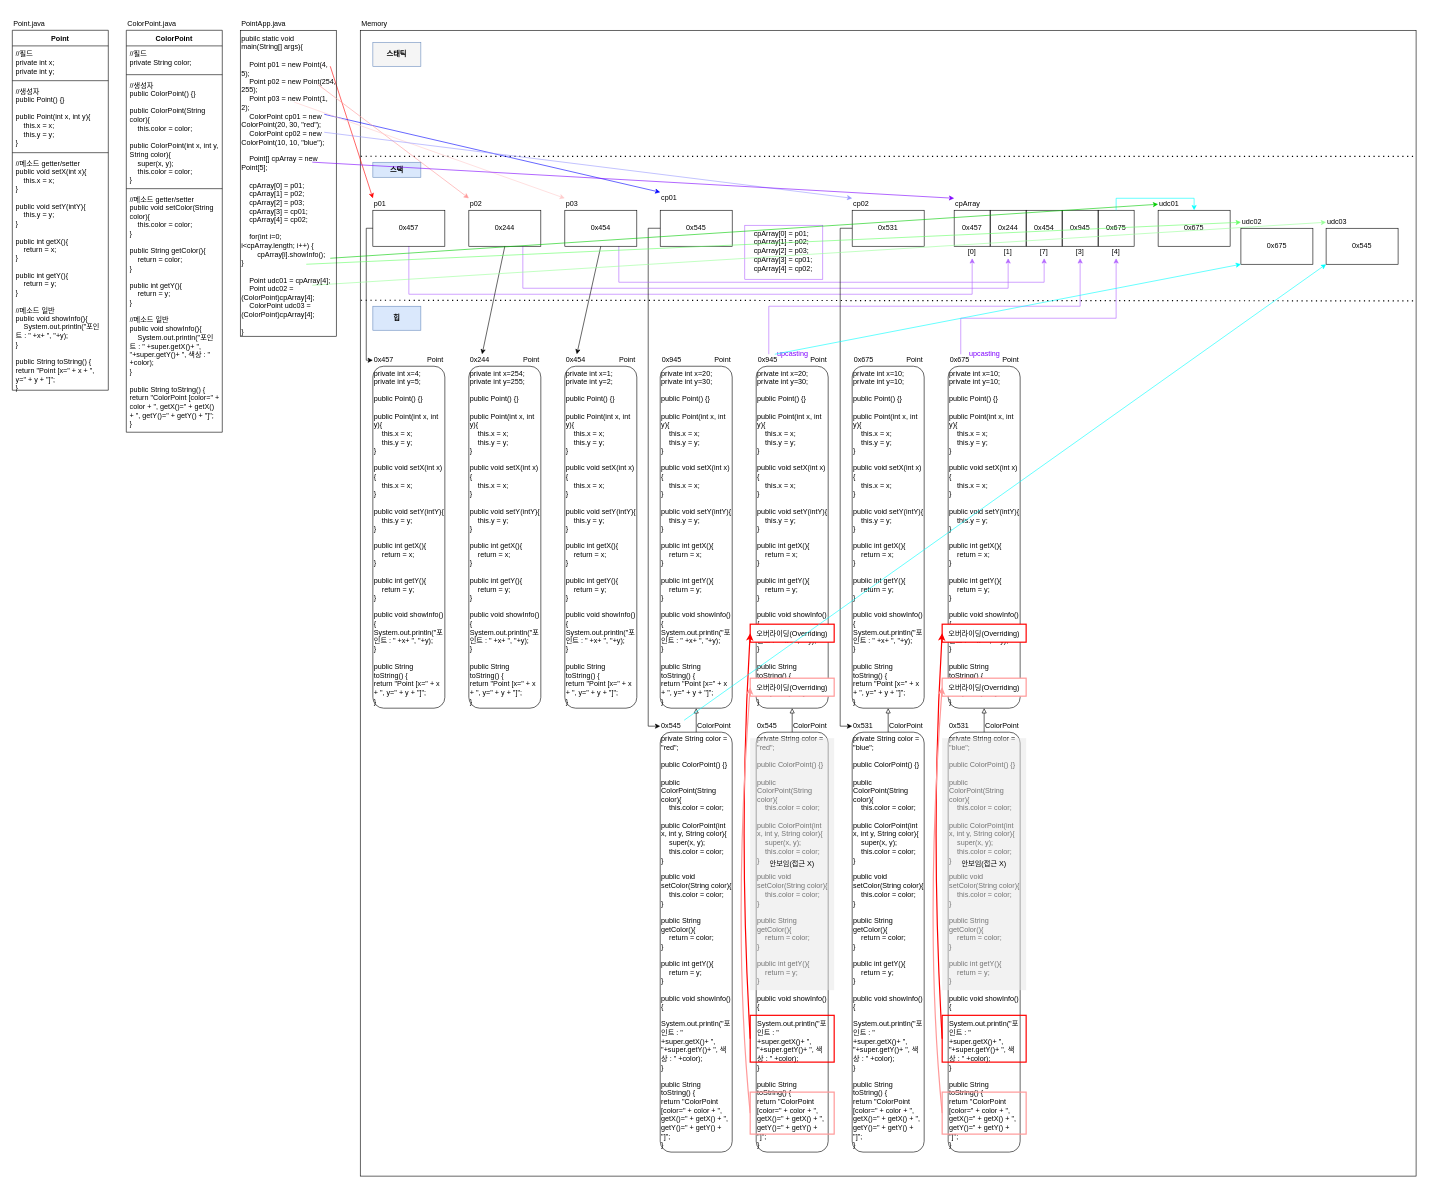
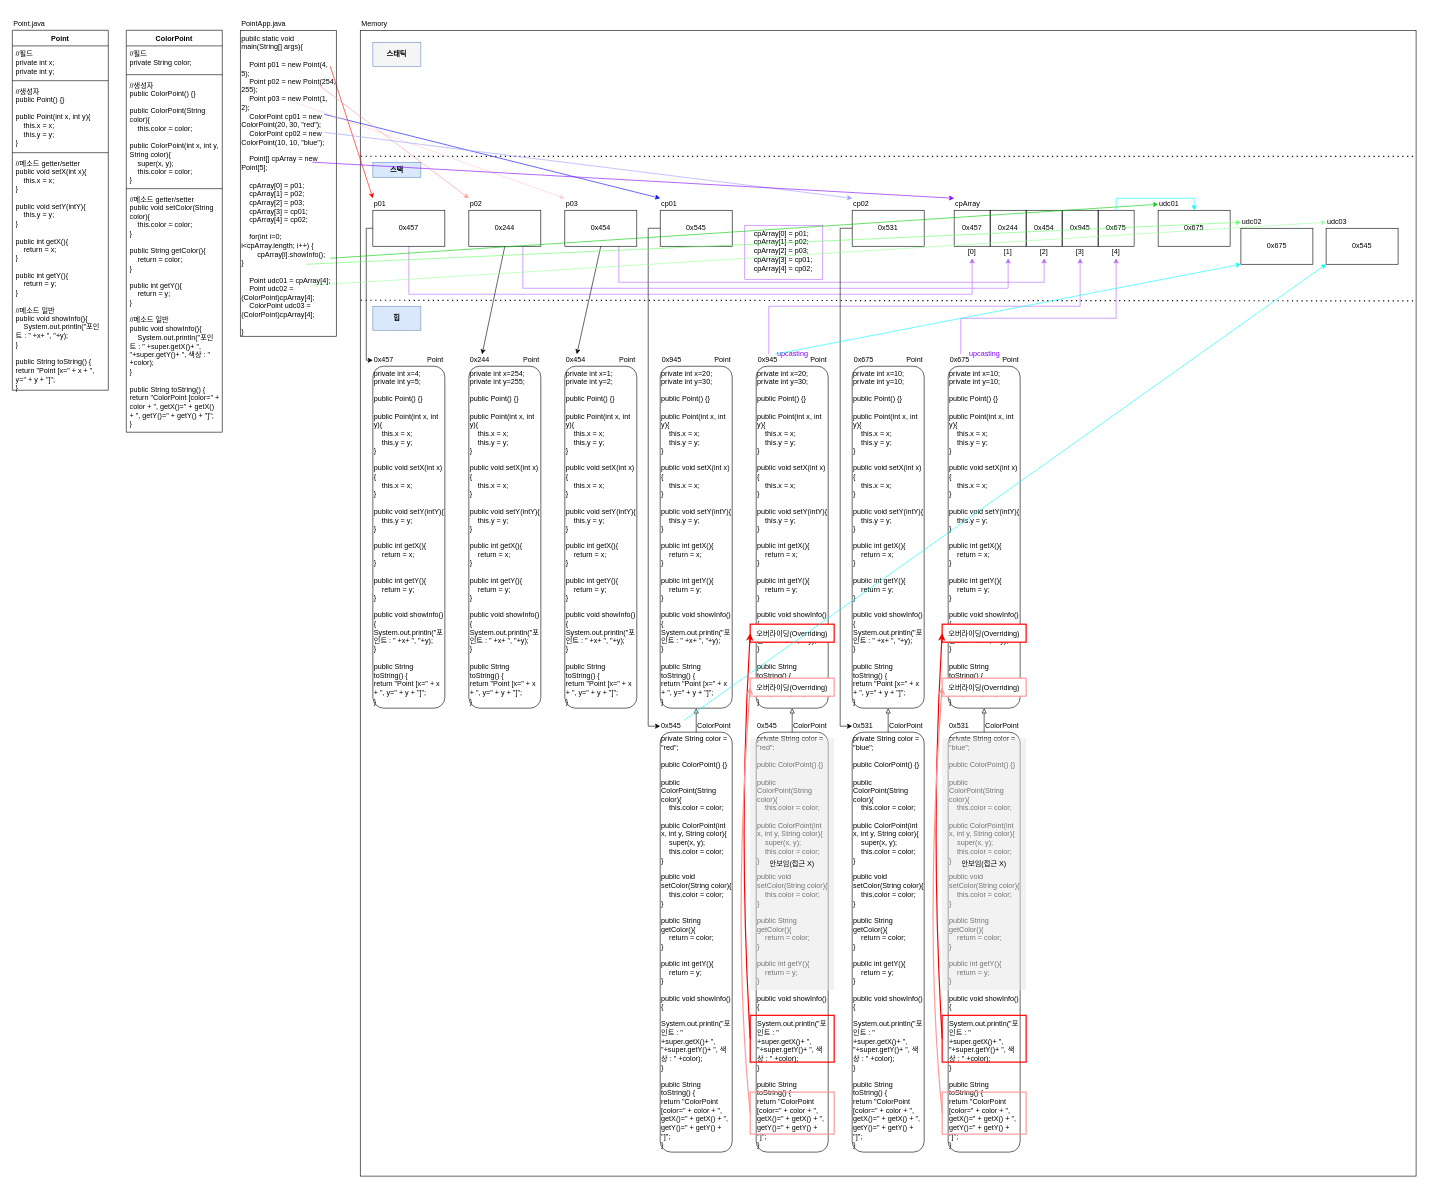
(174, 24) -> none
(672, 198) -> (672, 204)
(1044, 252) -> (1044, 252)
